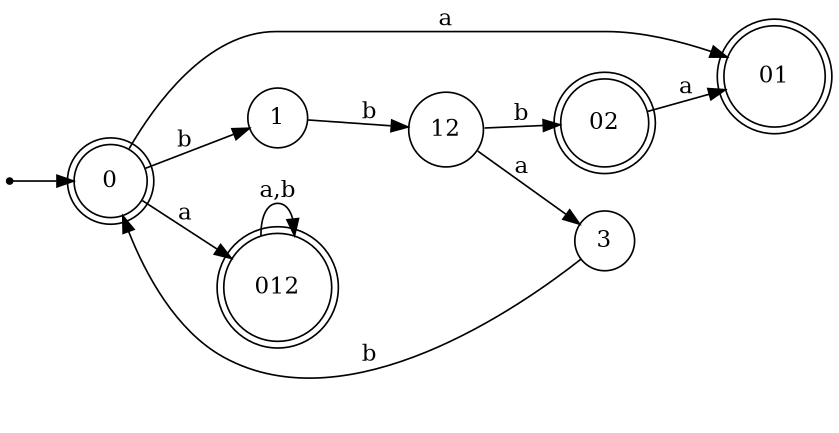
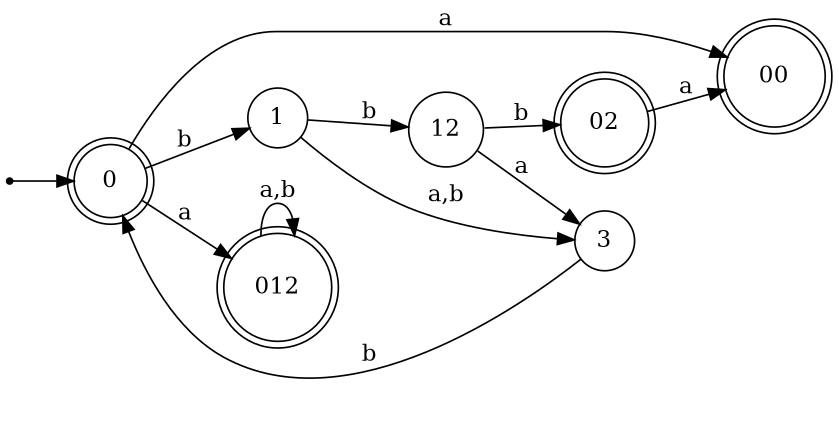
(775, 76) -> (775, 76)
none -> (420, 212)
